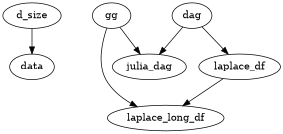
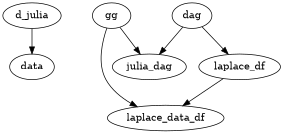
(32, 16) -> (32, 16)
(166, 118) -> (166, 118)
